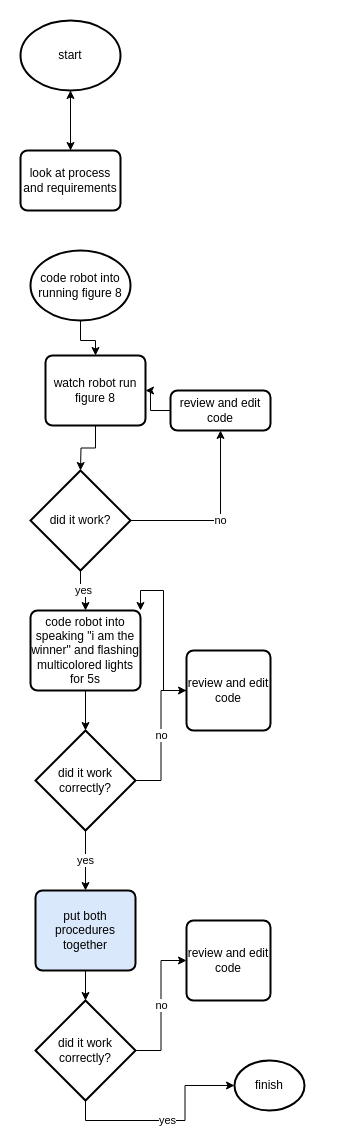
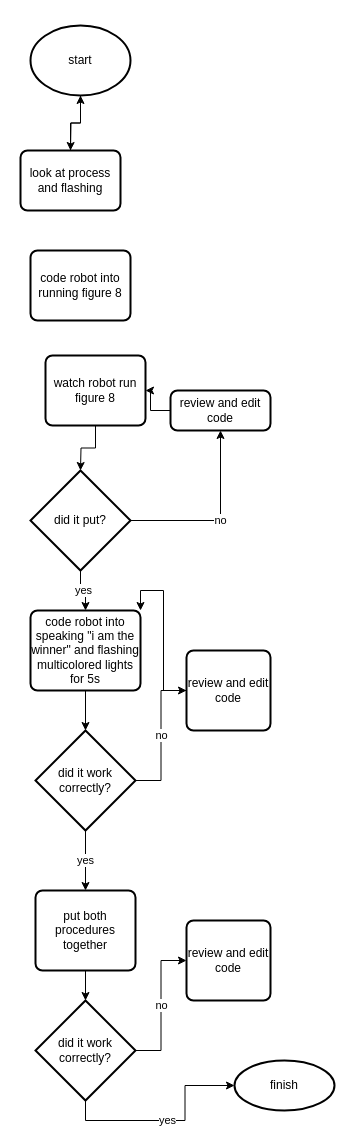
(71, 56) -> (81, 61)
(71, 181) -> (71, 181)
(81, 286) -> (81, 286)
(82, 341) -> none
(81, 521) -> (81, 521)
(86, 931) -> (86, 931)
(270, 1086) -> (285, 1086)
